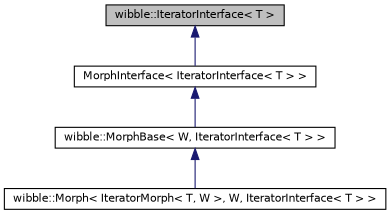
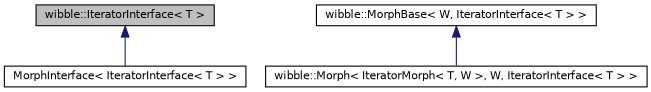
(195, 113) -> none
